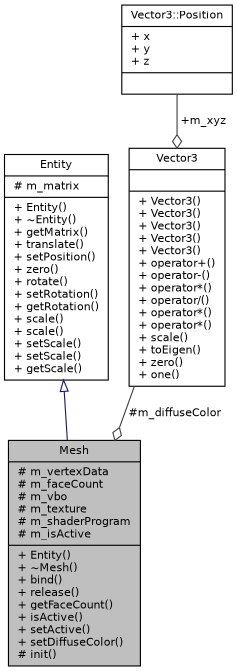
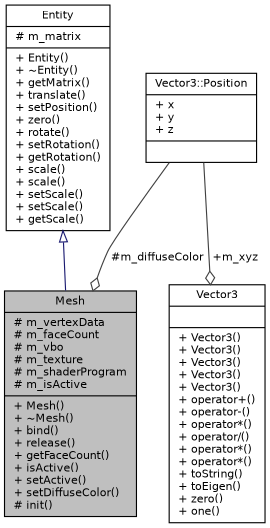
(164, 338) -> (211, 474)
(127, 407) -> (129, 218)
(45, 555) -> (39, 406)
